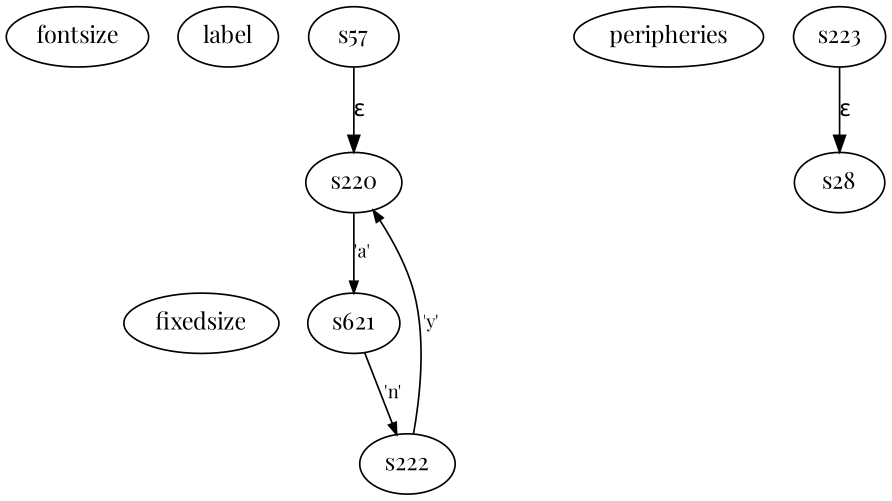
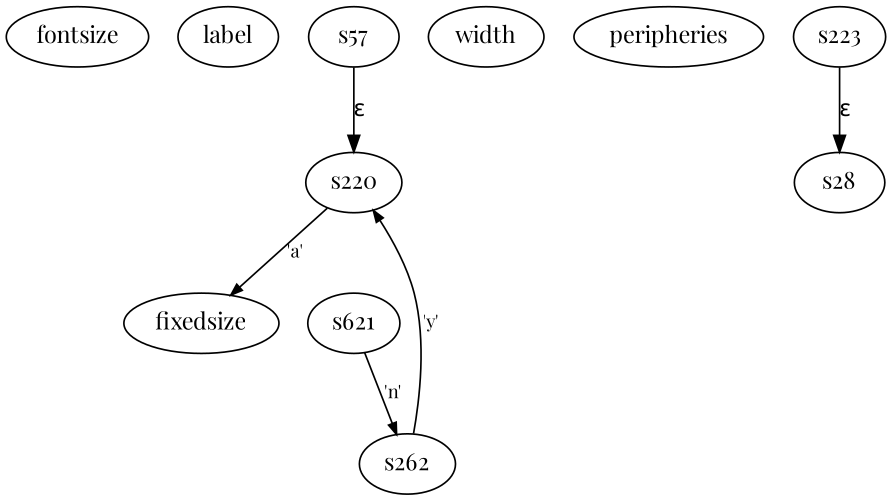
none -> (486, 37)
(354, 247) -> (283, 248)
(407, 464) -> (407, 464)
